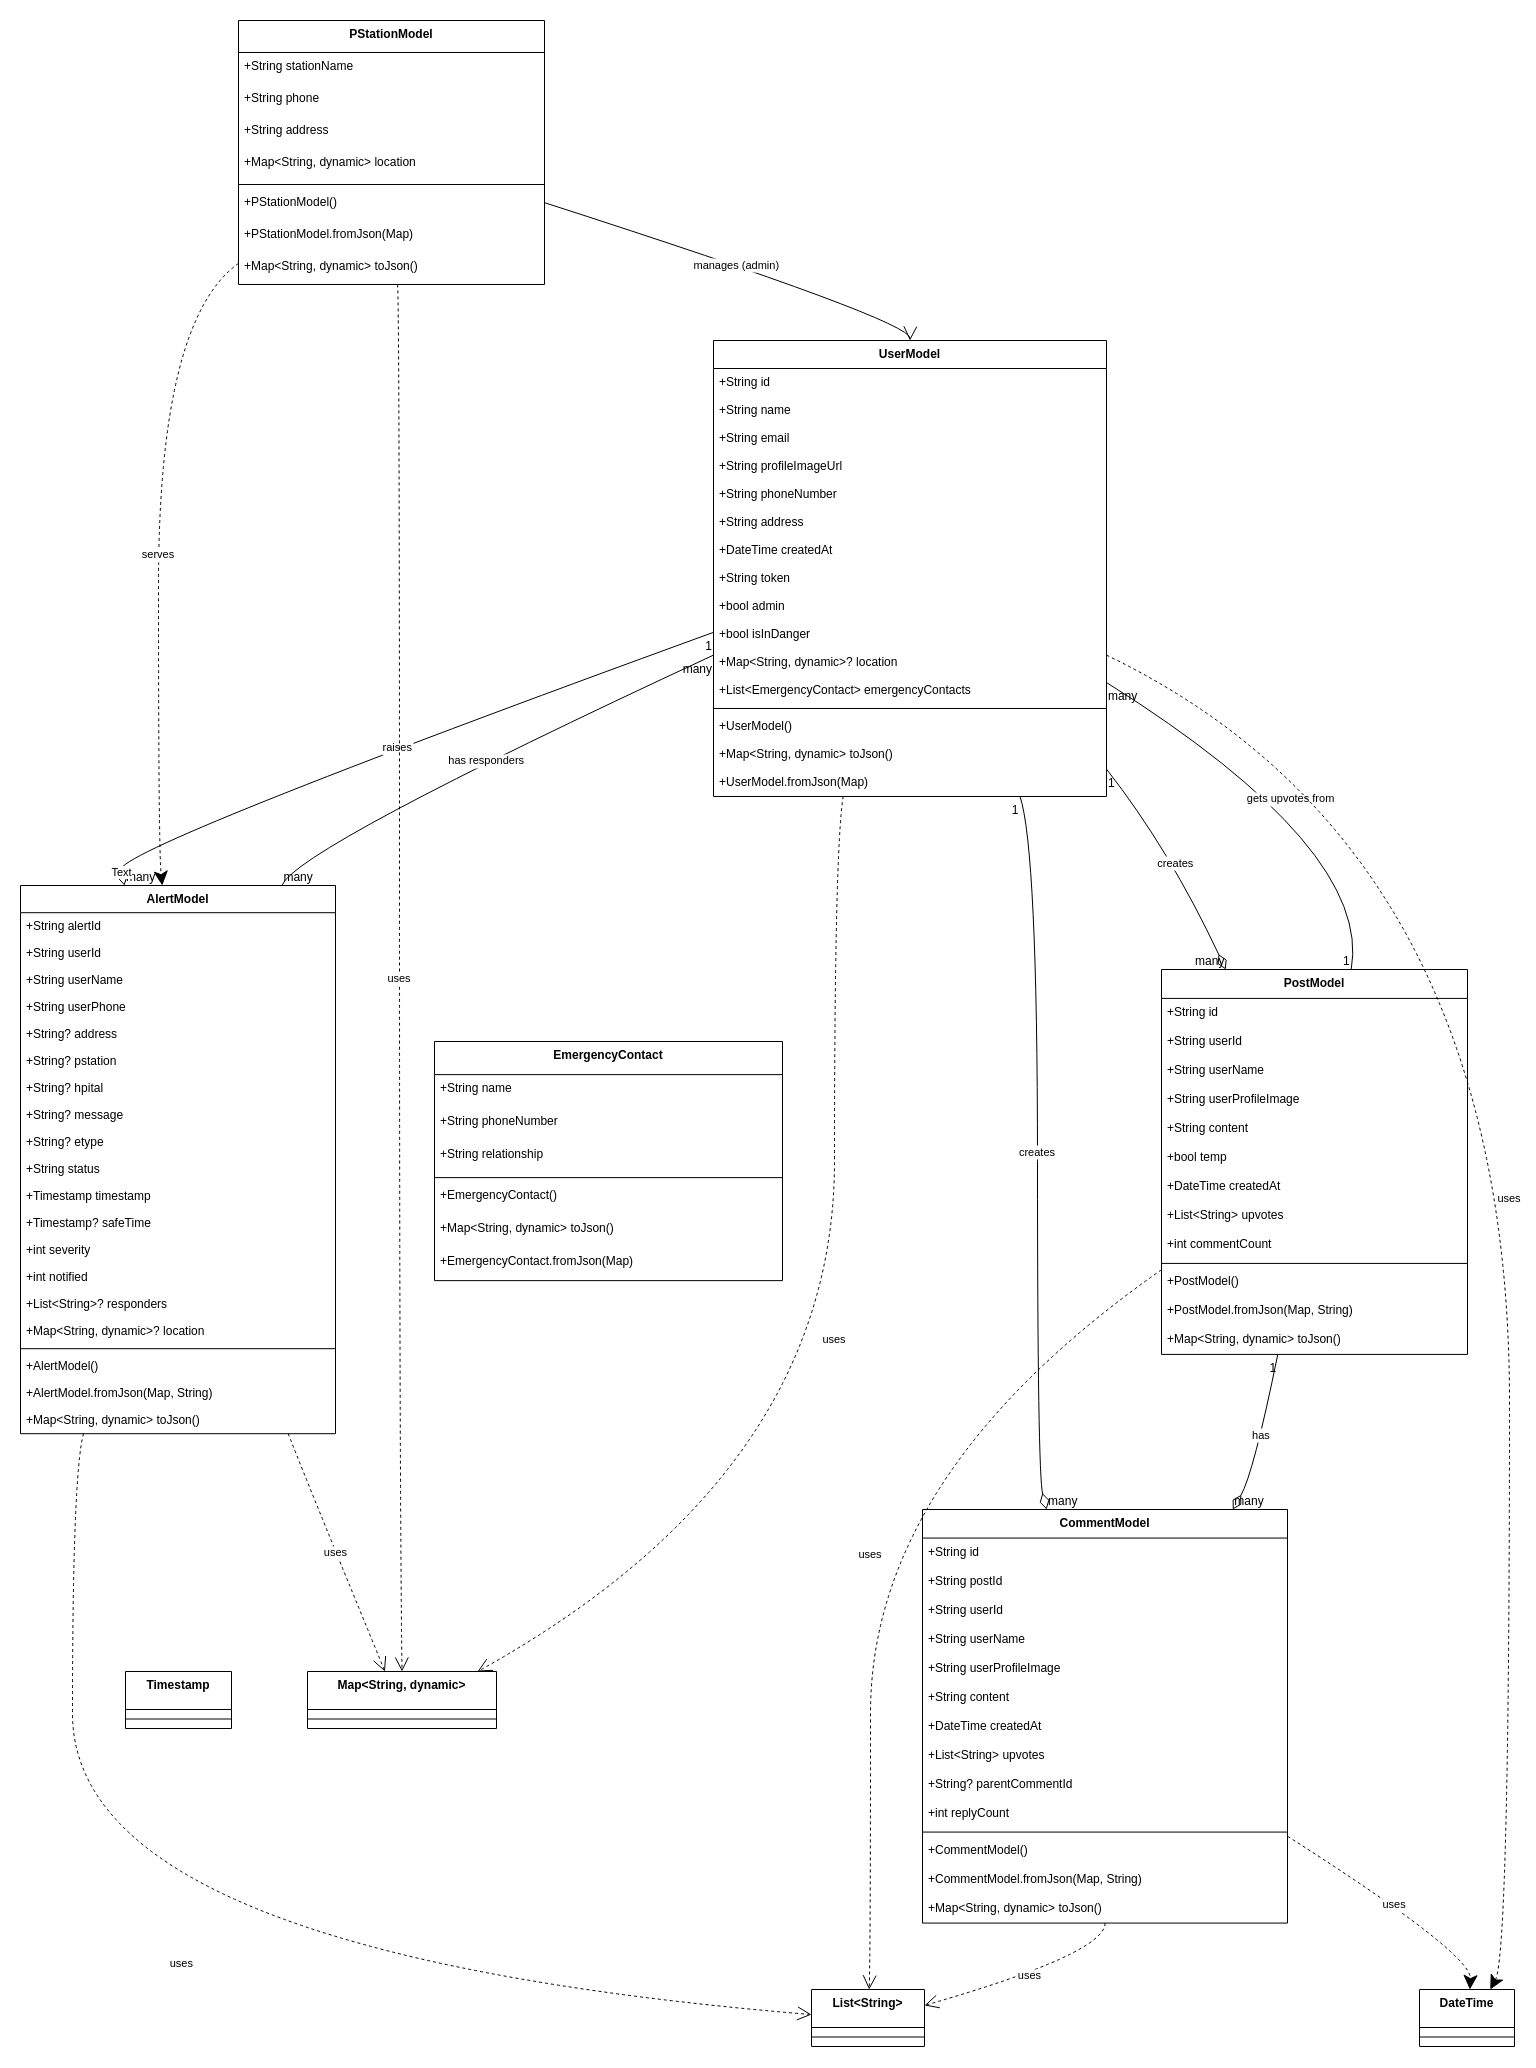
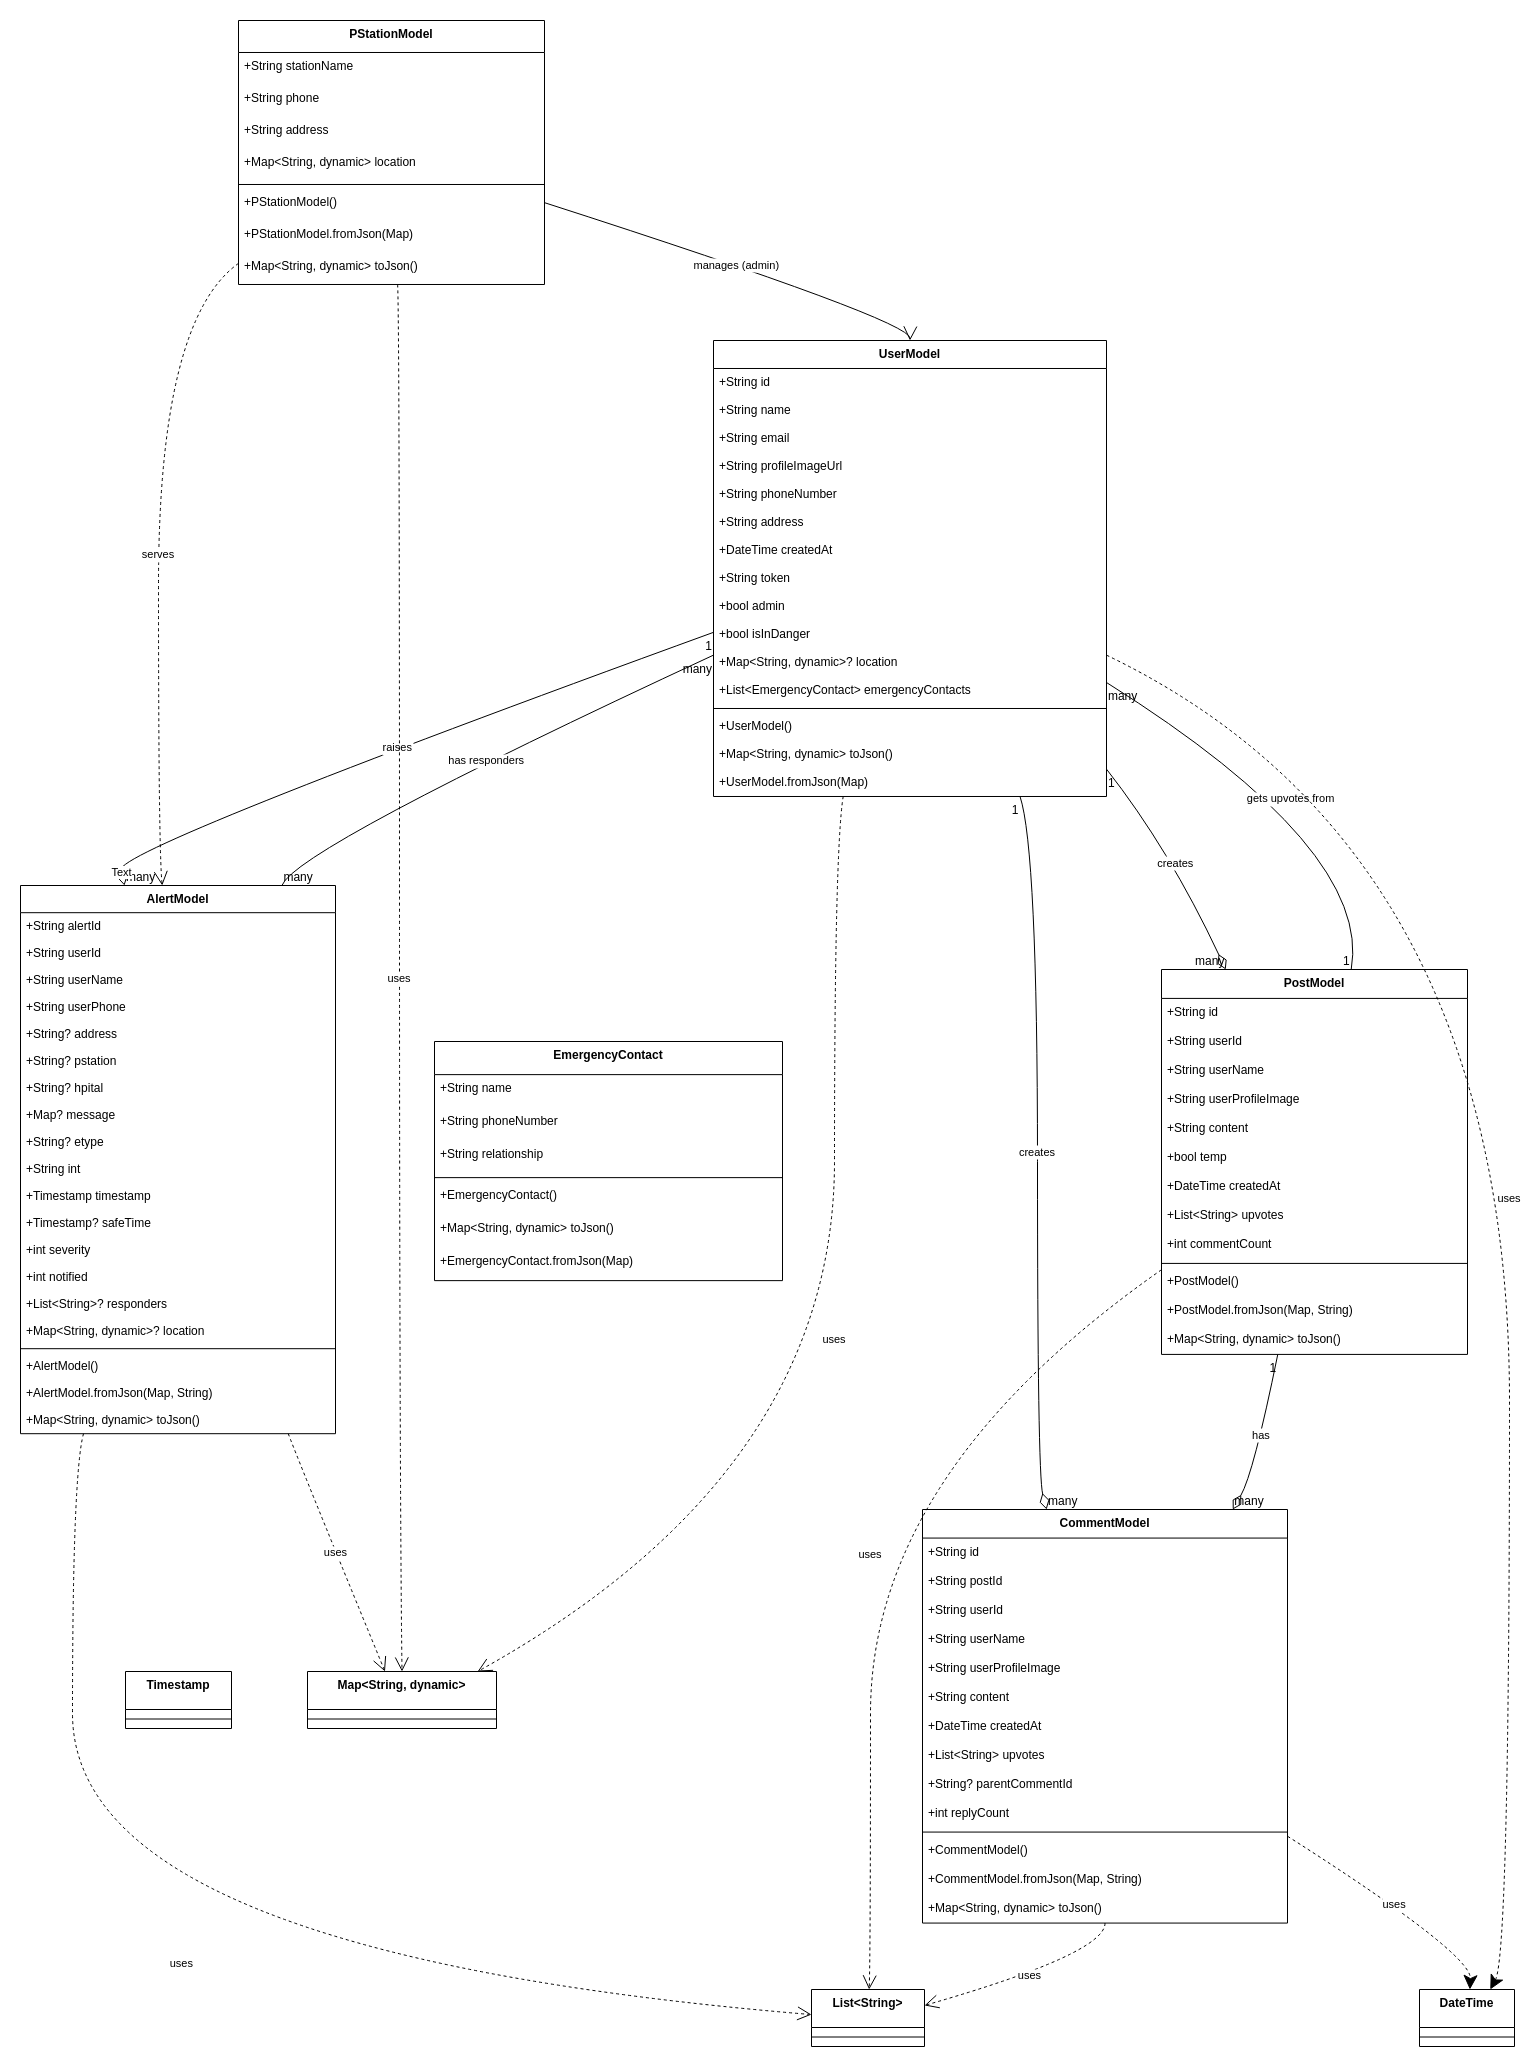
(161, 873) -> (161, 876)
(77, 1115) -> (68, 1115)
(70, 1169) -> (58, 1169)
